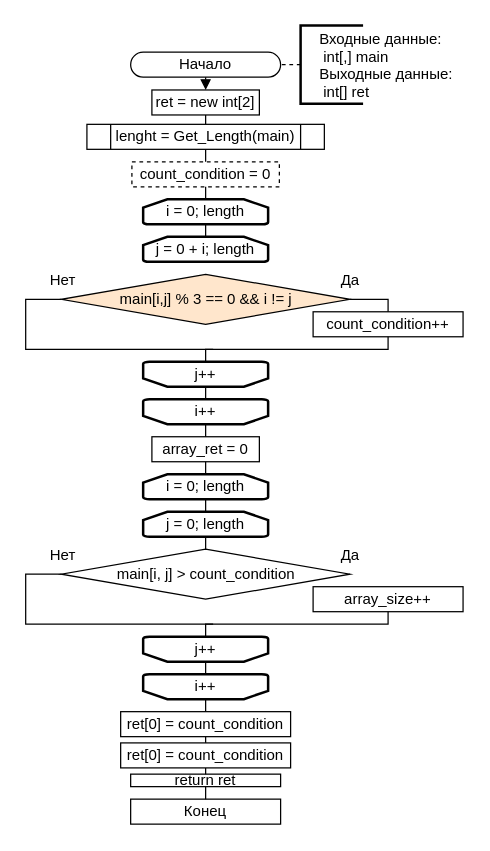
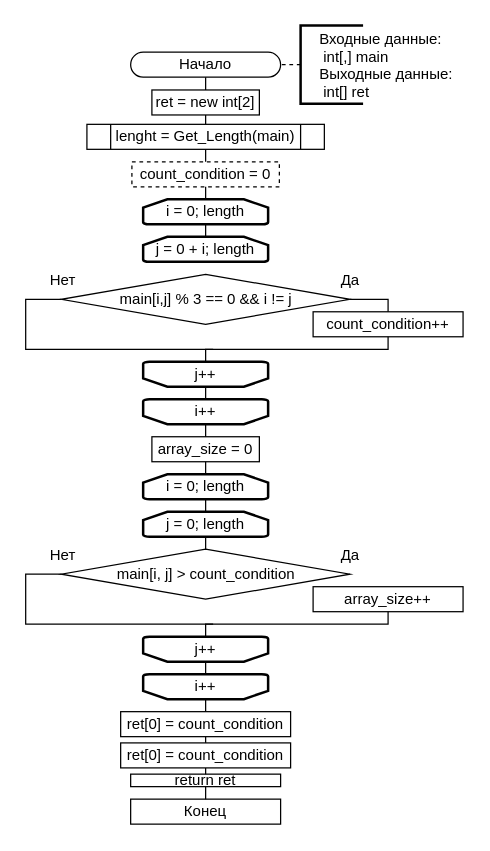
(206, 79) -> (206, 83)
(206, 299) -> (206, 299)
(206, 449) -> (206, 449)
